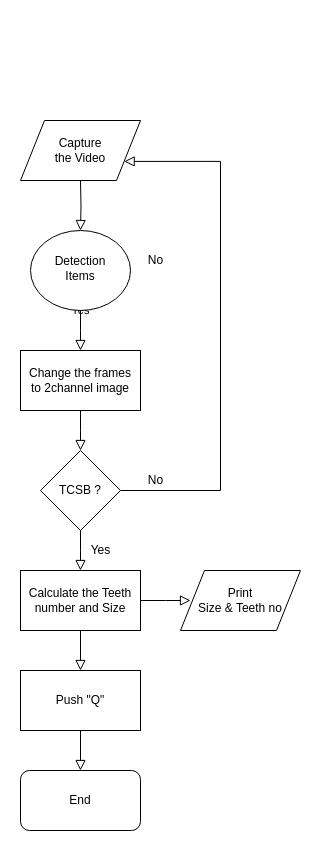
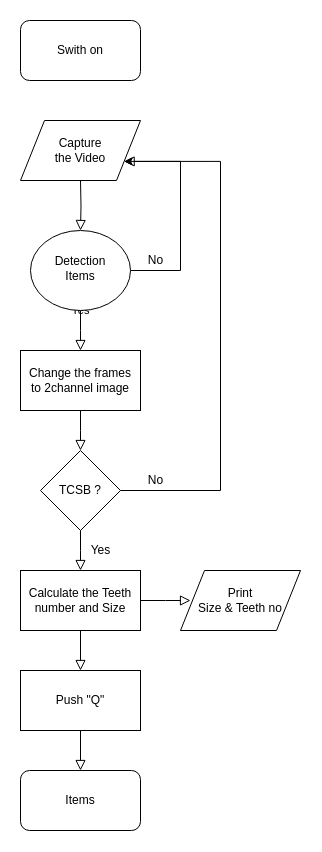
none -> (81, 51)
none -> (181, 242)
(81, 801) -> (81, 801)
